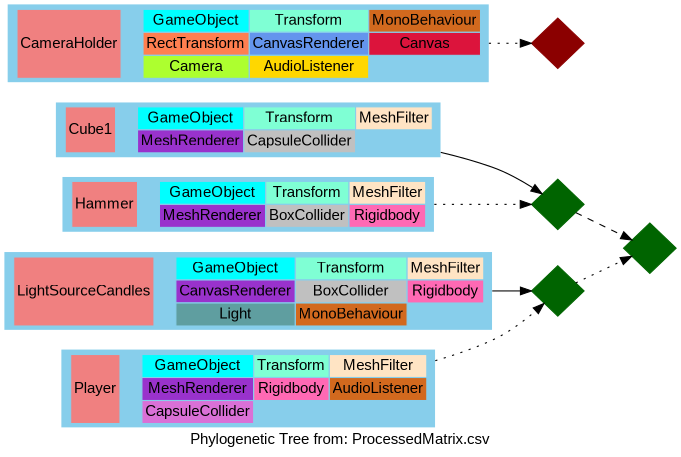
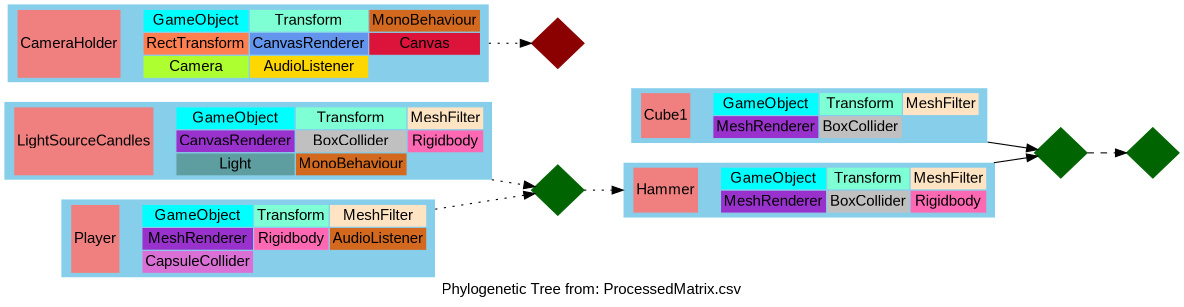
(300, 141) -> (861, 127)
(477, 204) -> (1010, 160)
(599, 272) -> (598, 190)
(506, 291) -> (508, 182)
